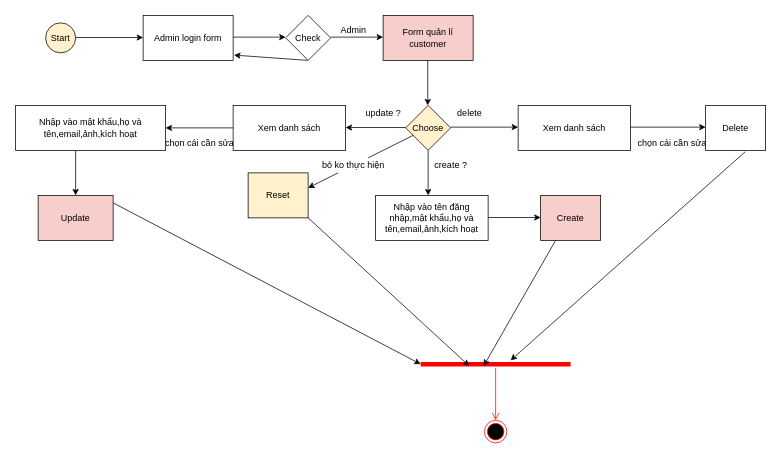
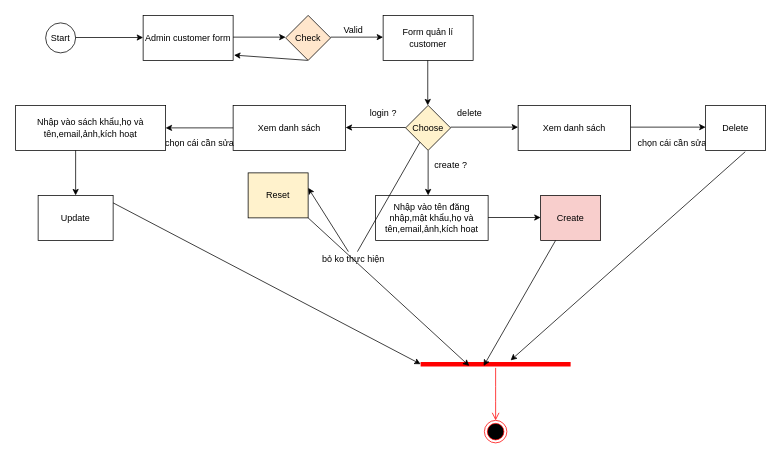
(353, 30) -> (353, 30)
(60, 38) -> (60, 38)
(188, 38) -> (188, 38)
(308, 38) -> (308, 38)
(428, 38) -> (428, 38)
(383, 113) -> (383, 113)
(90, 128) -> (90, 128)
(353, 165) -> (353, 259)
(75, 218) -> (75, 218)
